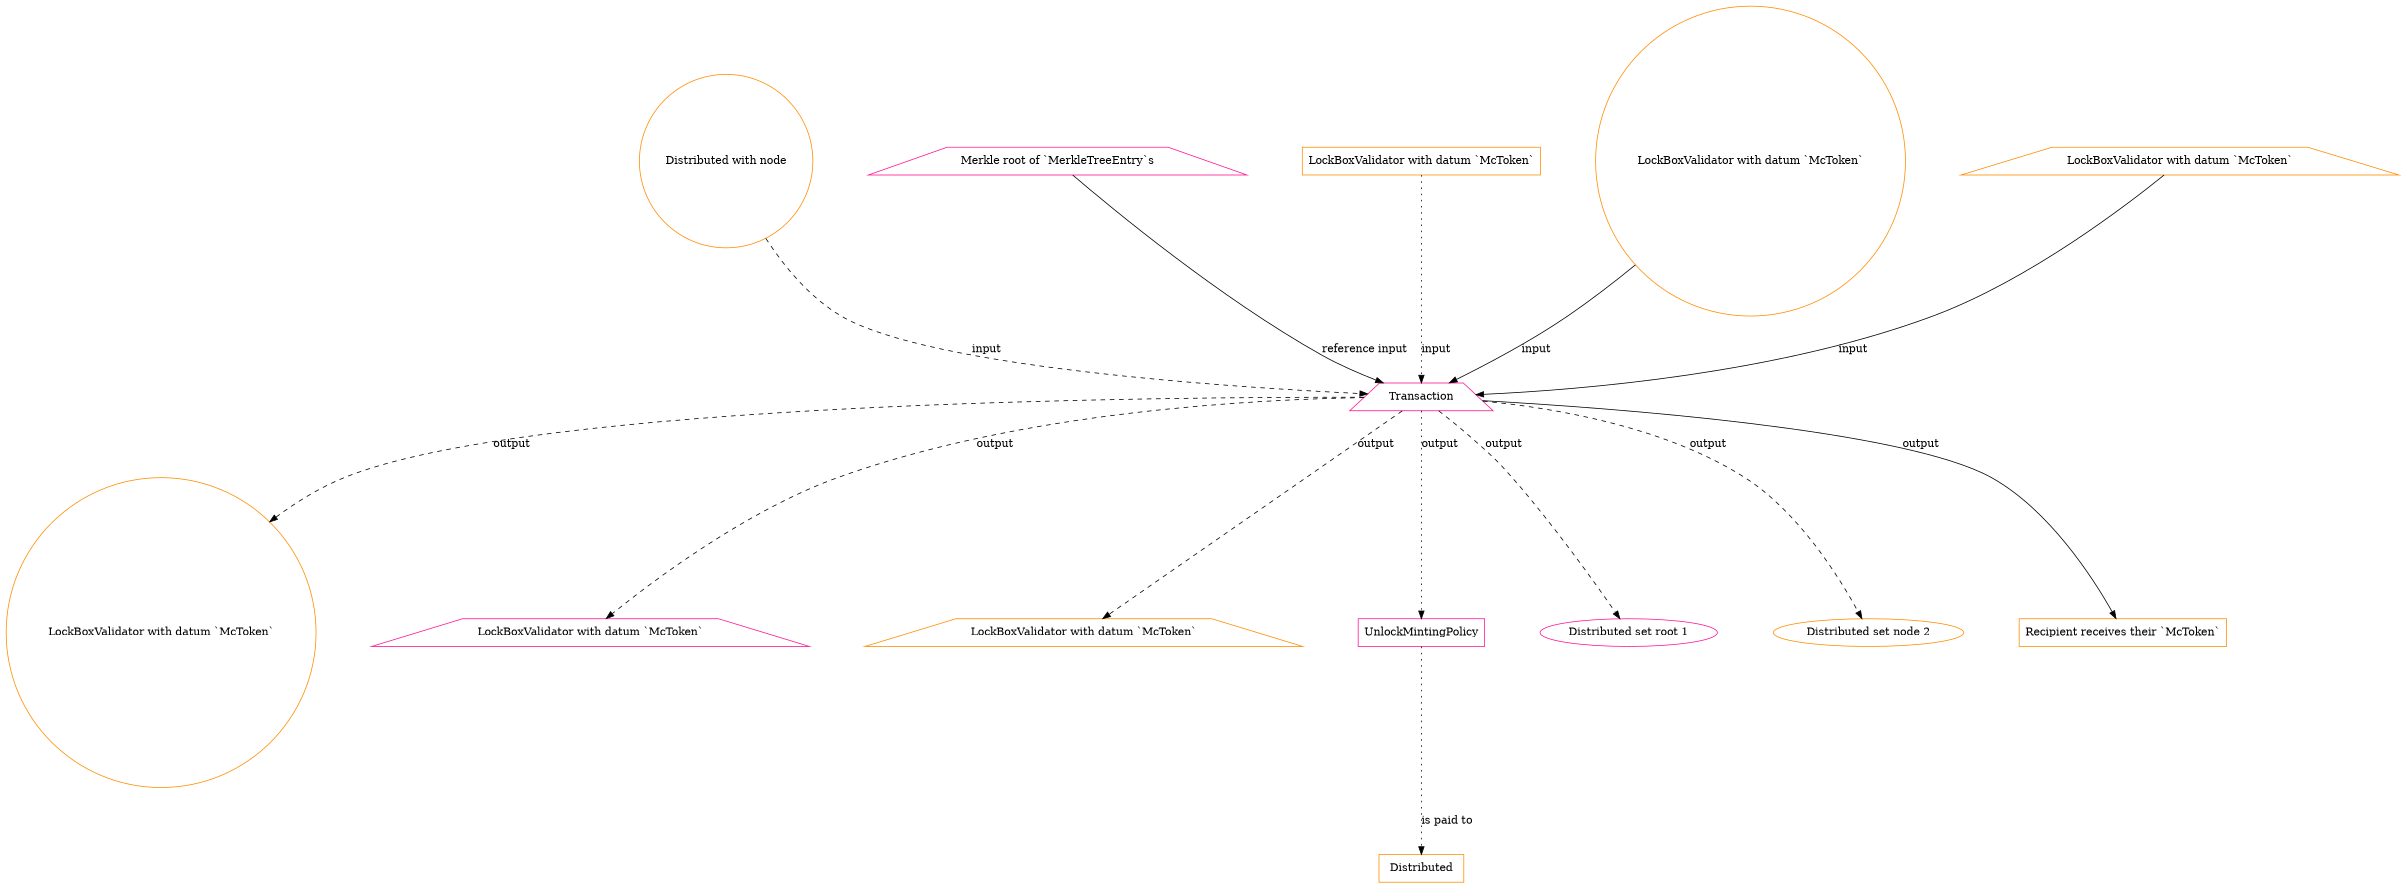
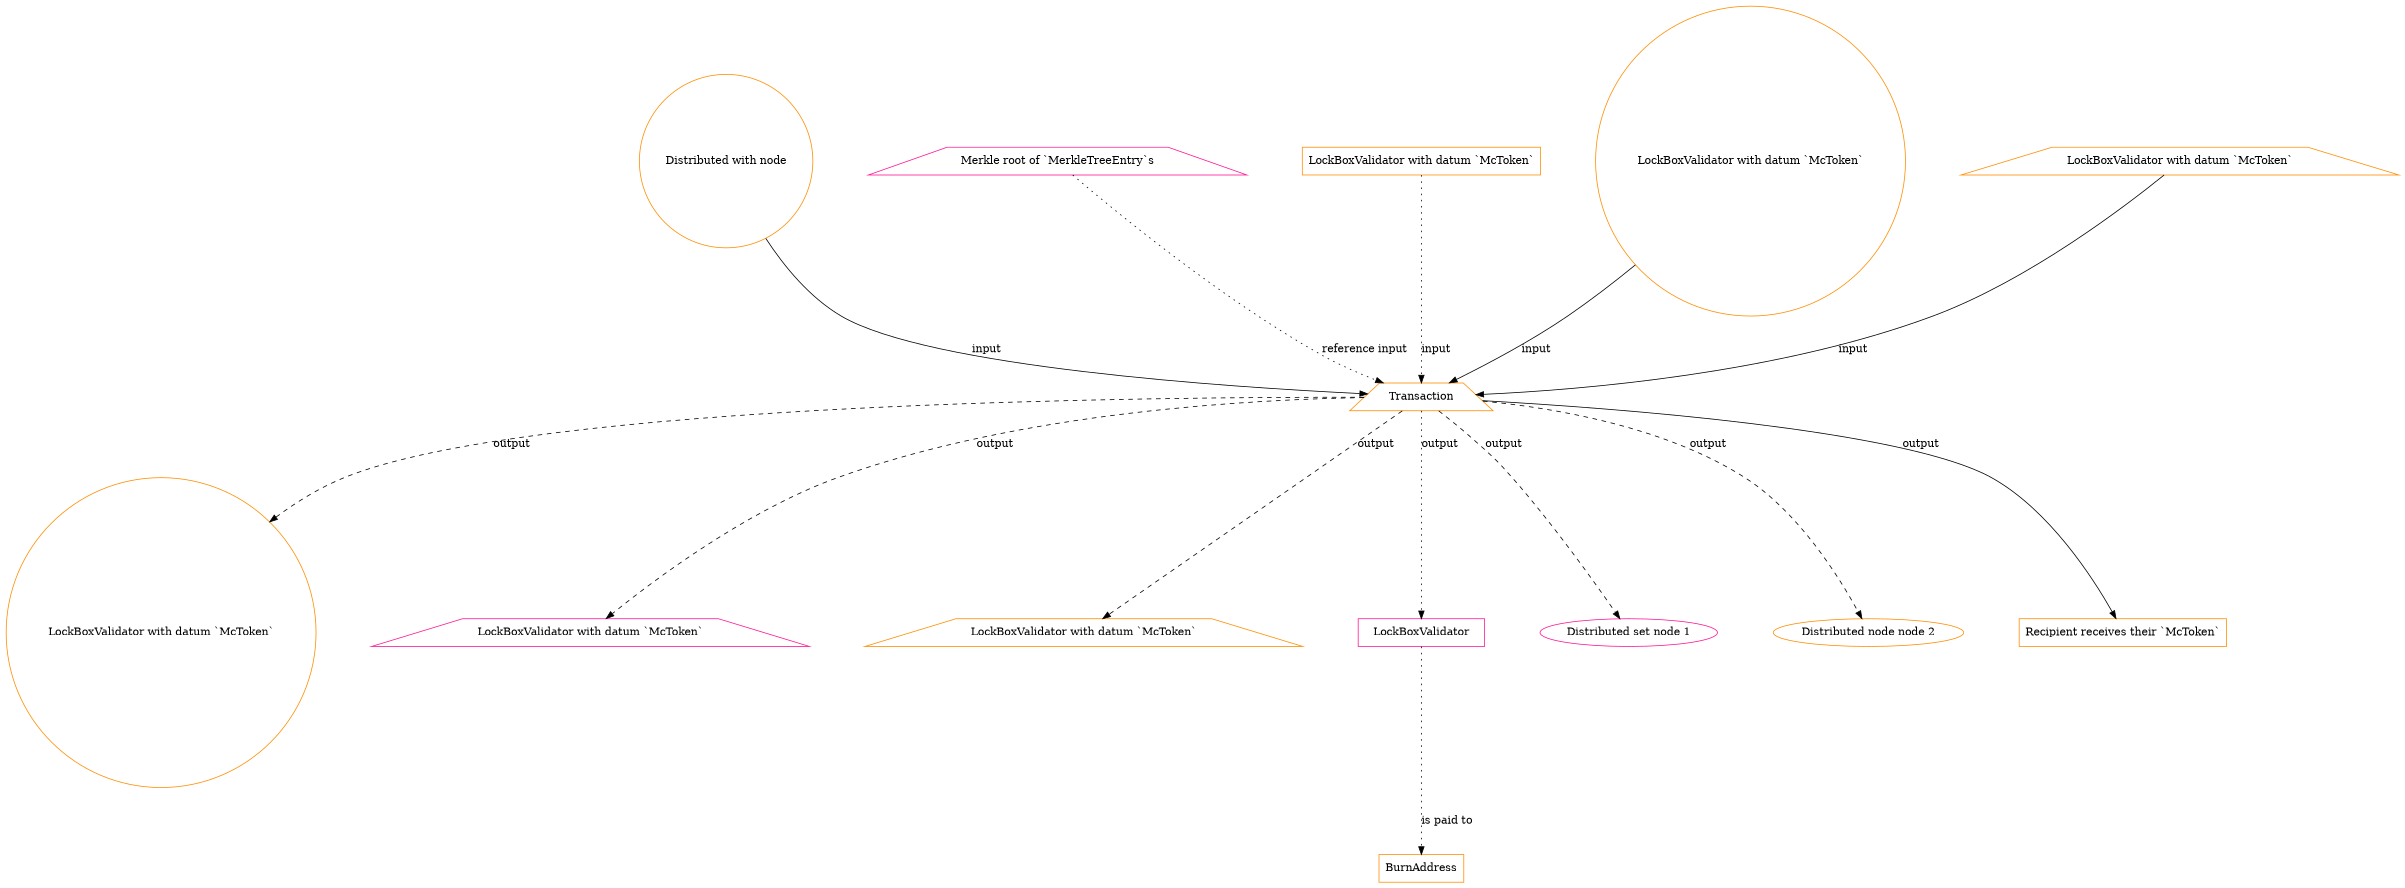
(1218, 288) -> (1218, 288)
(1043, 366) -> (1043, 366)
(1421, 397) -> (1421, 397)
(1421, 633) -> (1421, 633)
(1629, 633) -> (1629, 633)
(1868, 633) -> (1868, 633)
(1421, 868) -> (1421, 868)
